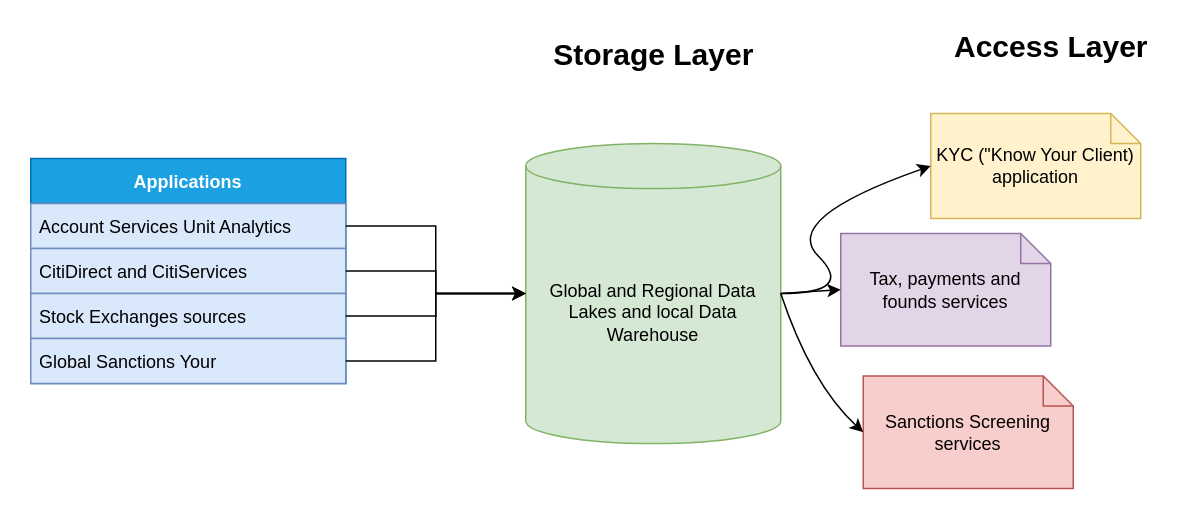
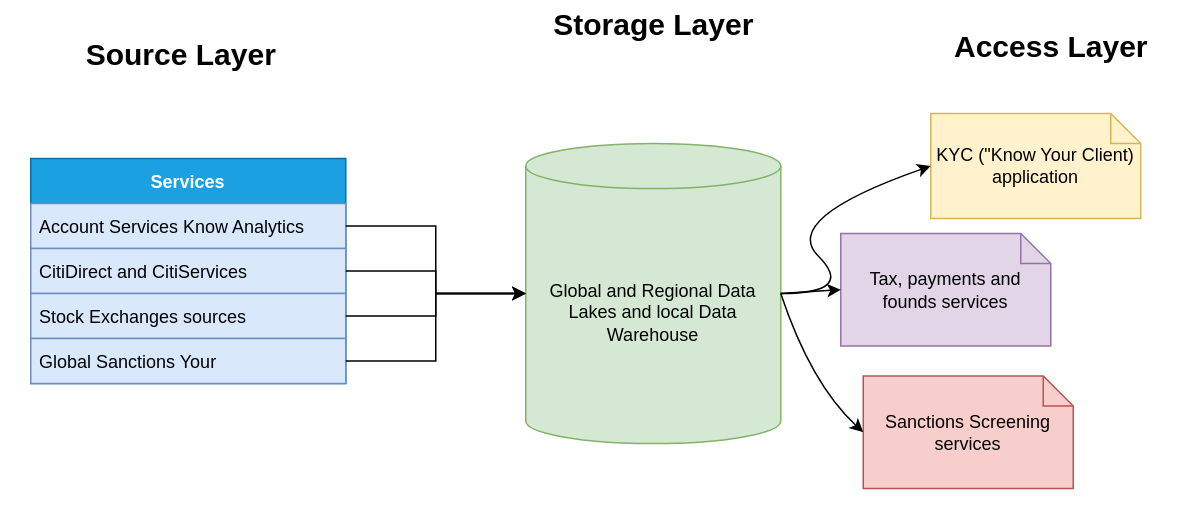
none -> (181, 53)
(653, 53) -> (653, 23)
(188, 182) -> (188, 182)
(179, 227) -> (181, 227)
